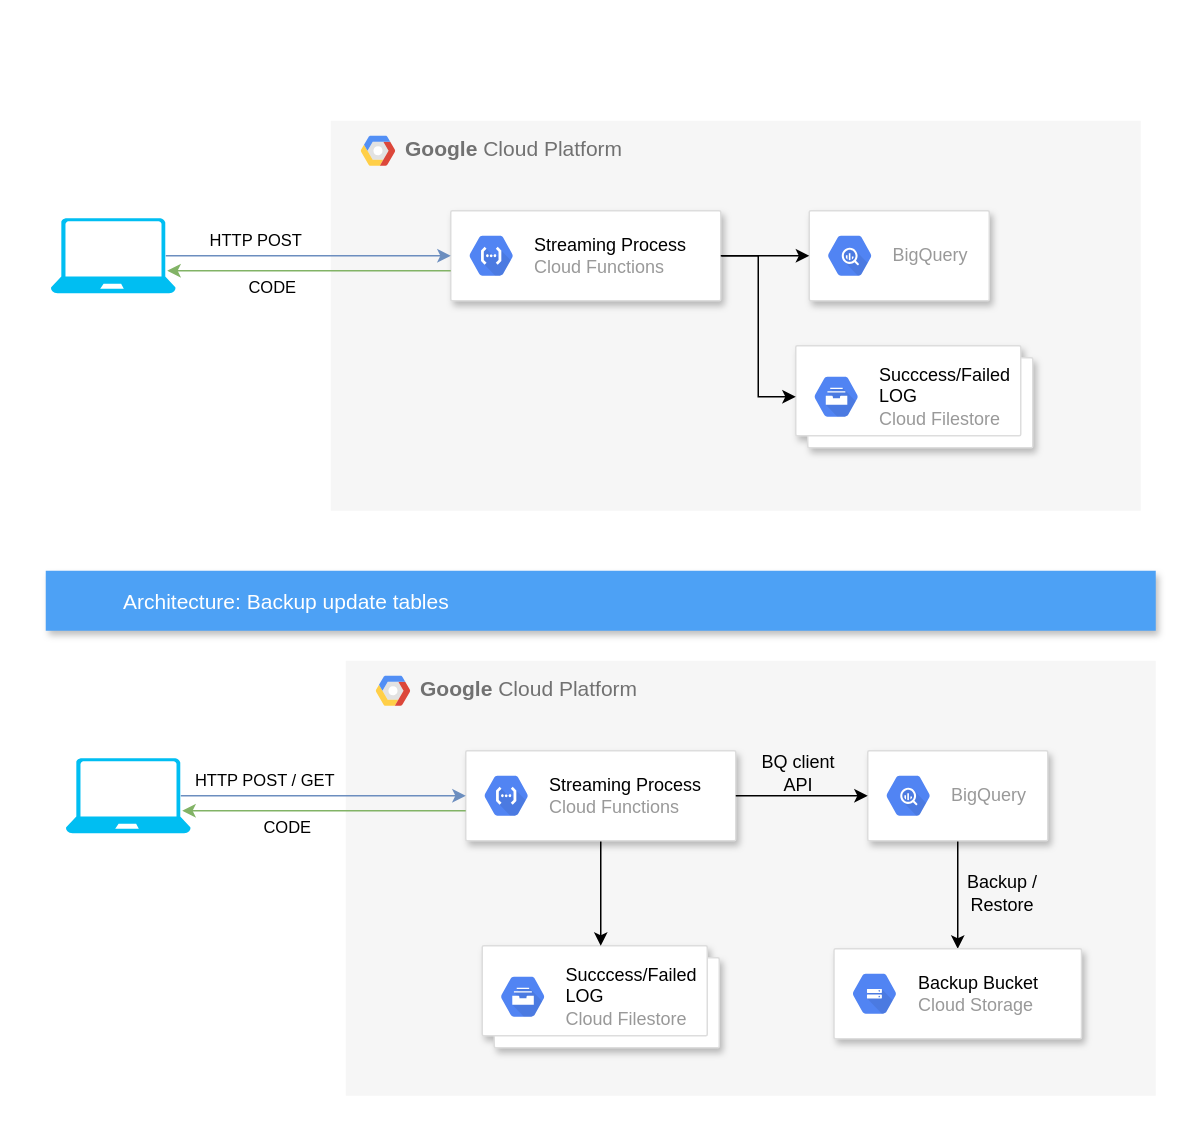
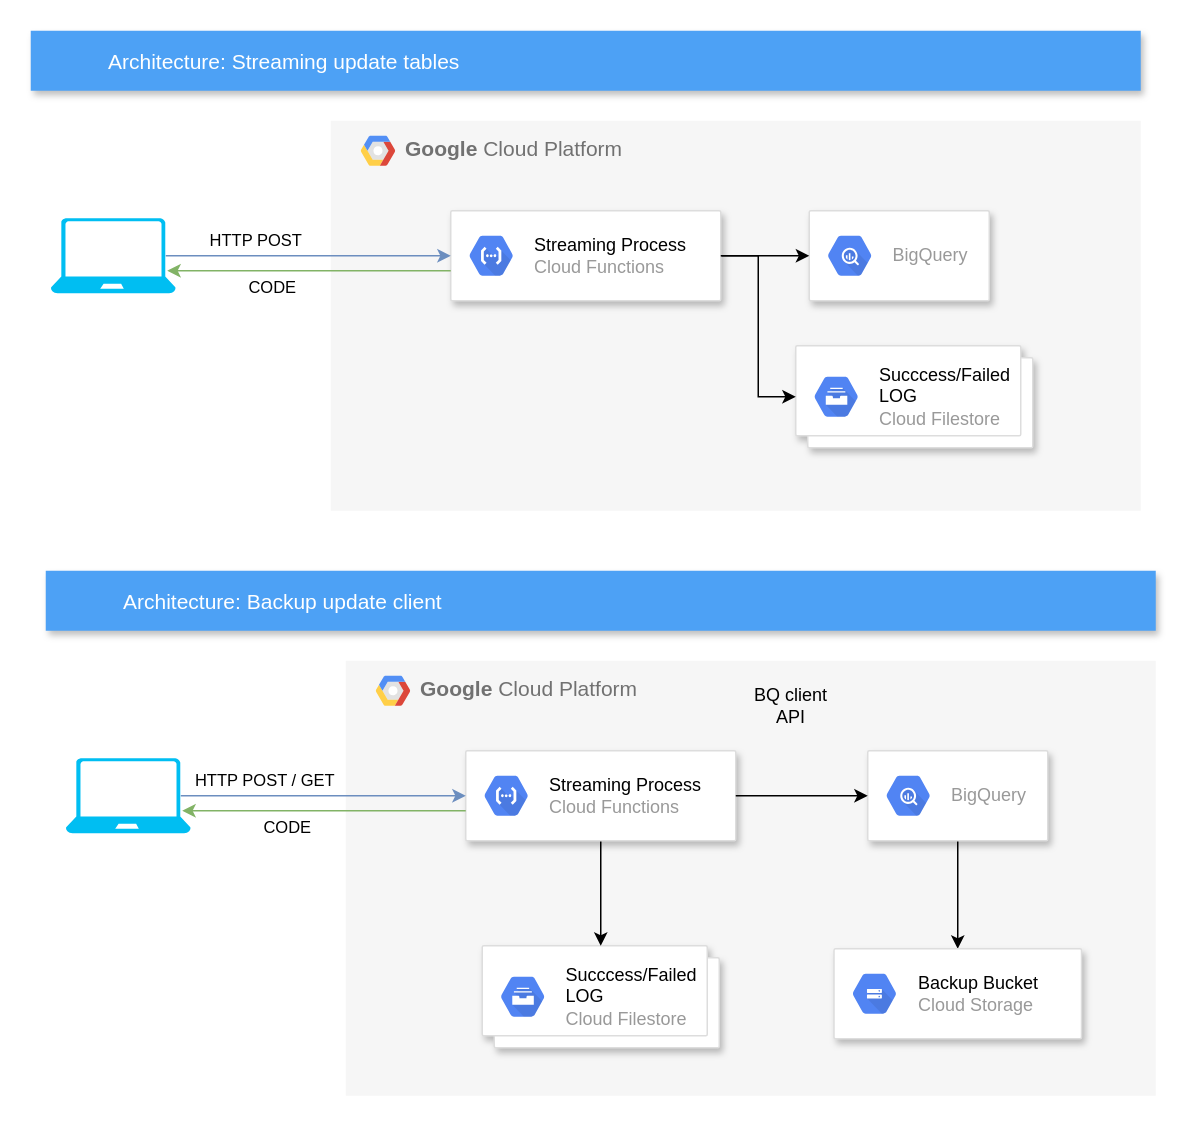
none -> (586, 61)
(307, 602) -> (304, 602)
(799, 773) -> (791, 706)
(1003, 893) -> none
